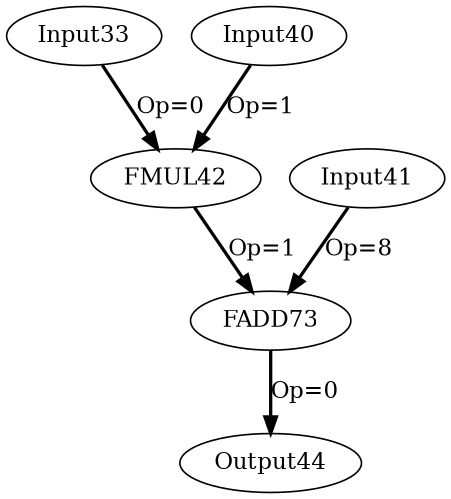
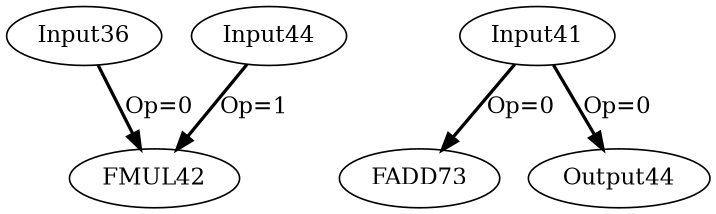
(84, 36) -> (84, 36)
(269, 36) -> (269, 36)
(218, 242) -> none
(359, 250) -> (521, 107)
(271, 384) -> (574, 100)
